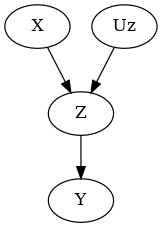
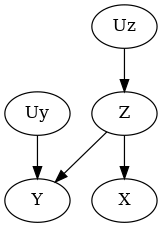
(56, 65) -> (124, 151)
none -> (37, 114)
